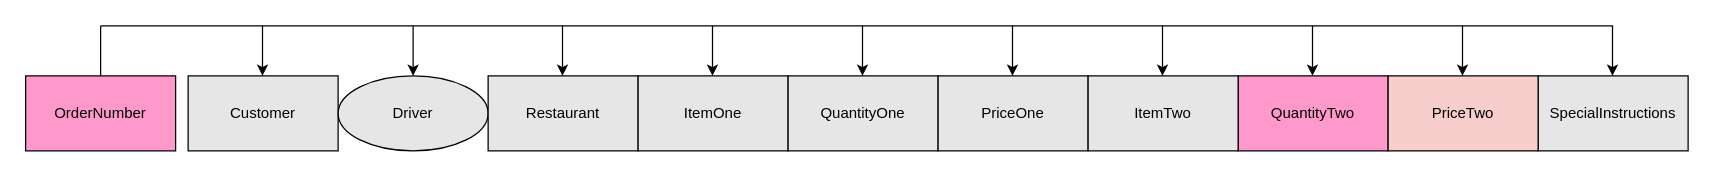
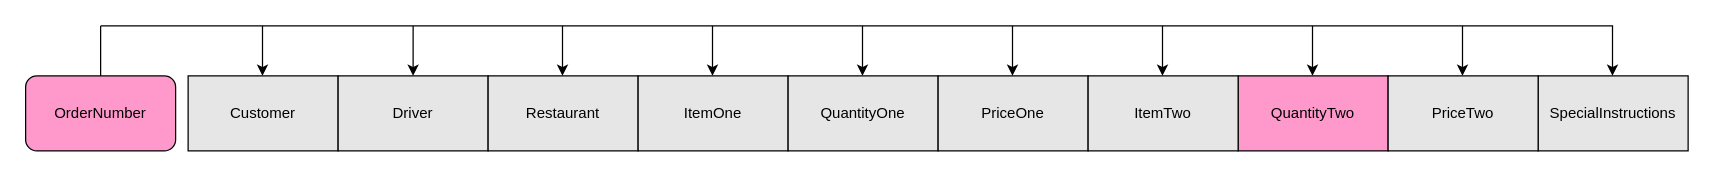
(101, 113) -> (101, 113)
(413, 113) -> (413, 113)
(1463, 113) -> (1463, 113)
